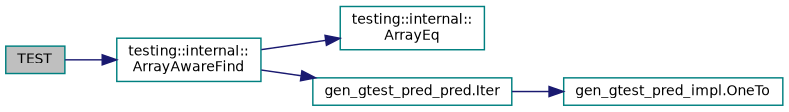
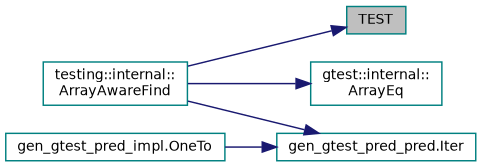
(412, 28) -> (376, 84)
(84, 60) -> (260, 48)
(531, 92) -> (243, 147)
